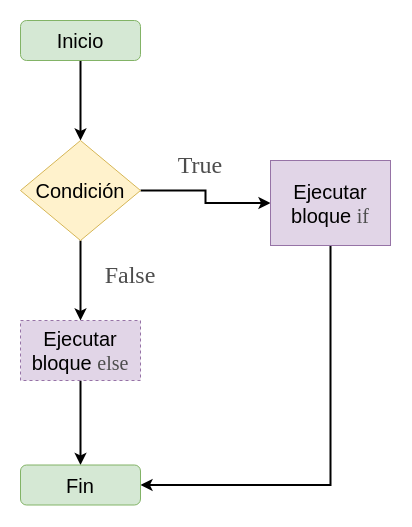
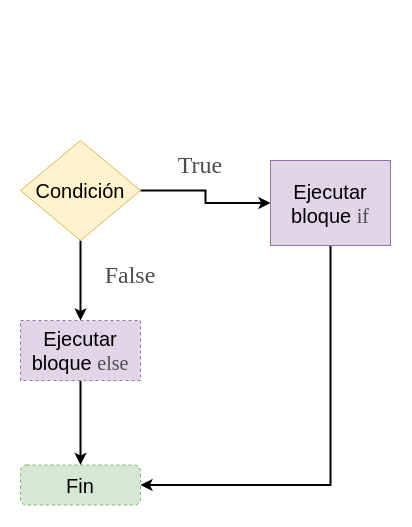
(81, 41) -> none
(81, 96) -> none
(81, 485) -> (81, 485)
